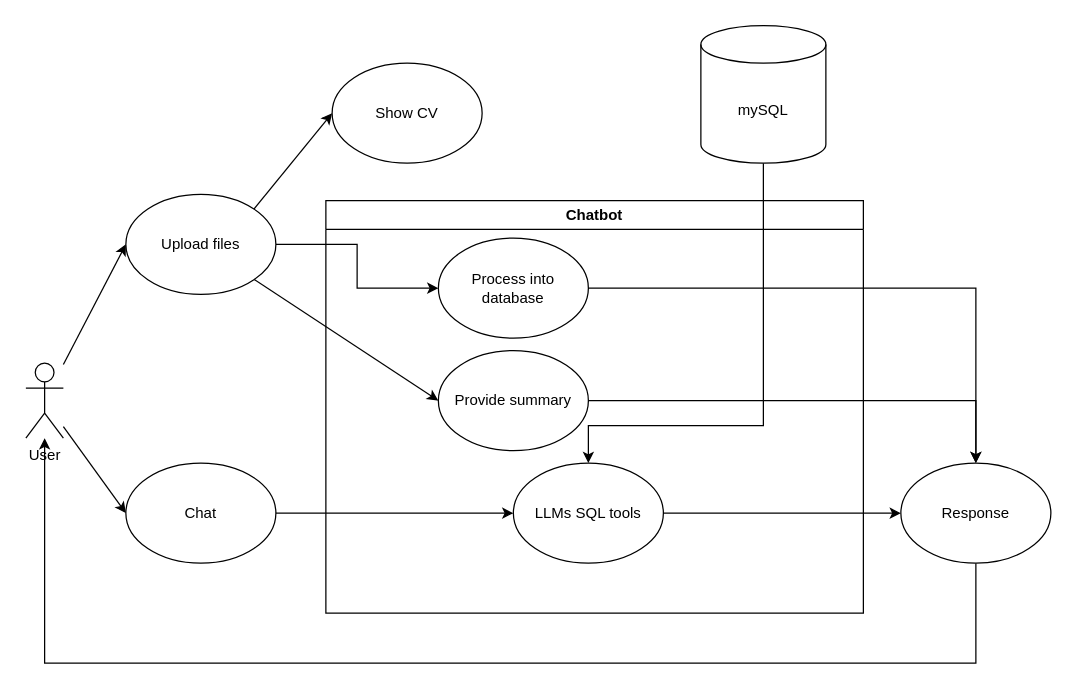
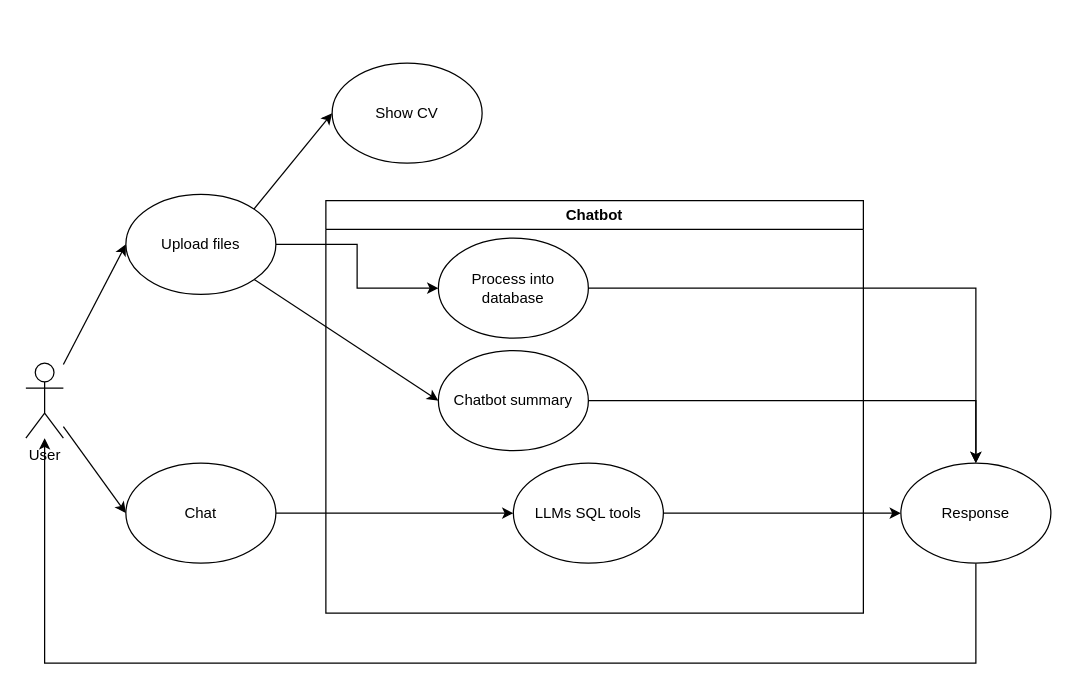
(763, 94) -> none
(763, 397) -> none
(513, 401) -> (513, 401)
